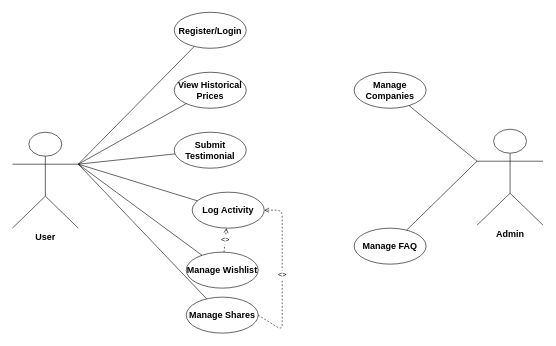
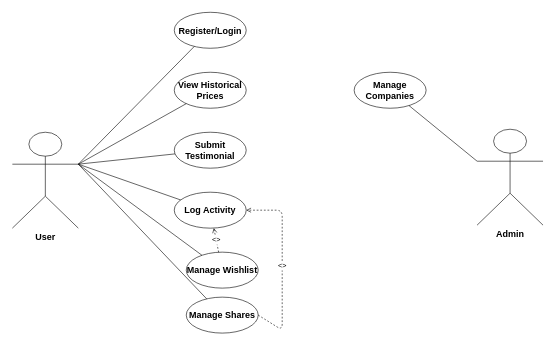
(441, 196) -> none
(228, 210) -> (210, 210)
(390, 246) -> none
